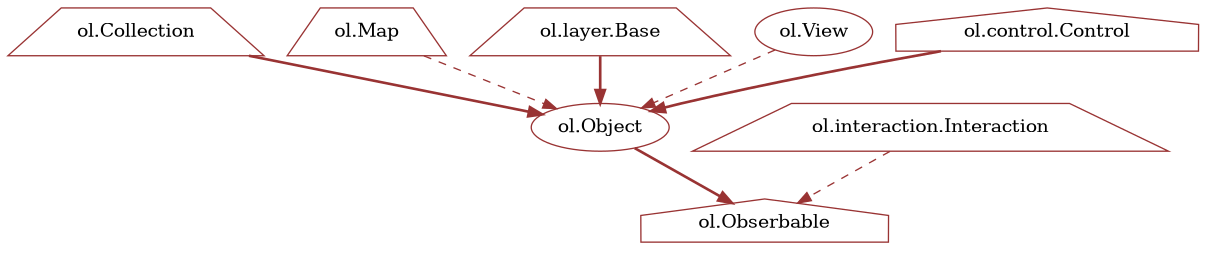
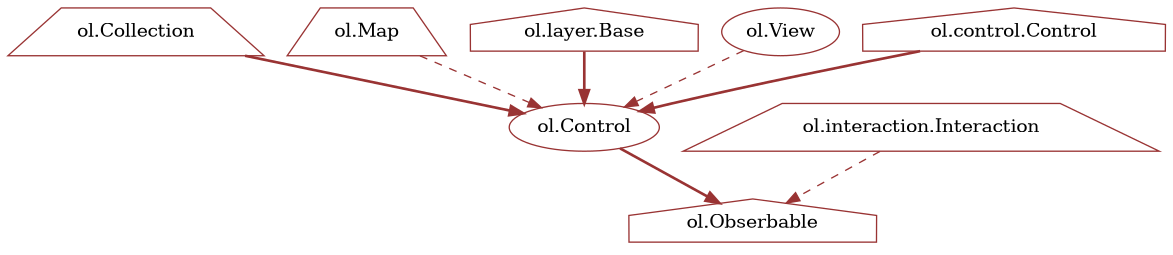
(600, 32) -> (584, 32)
(600, 127) -> (584, 127)
